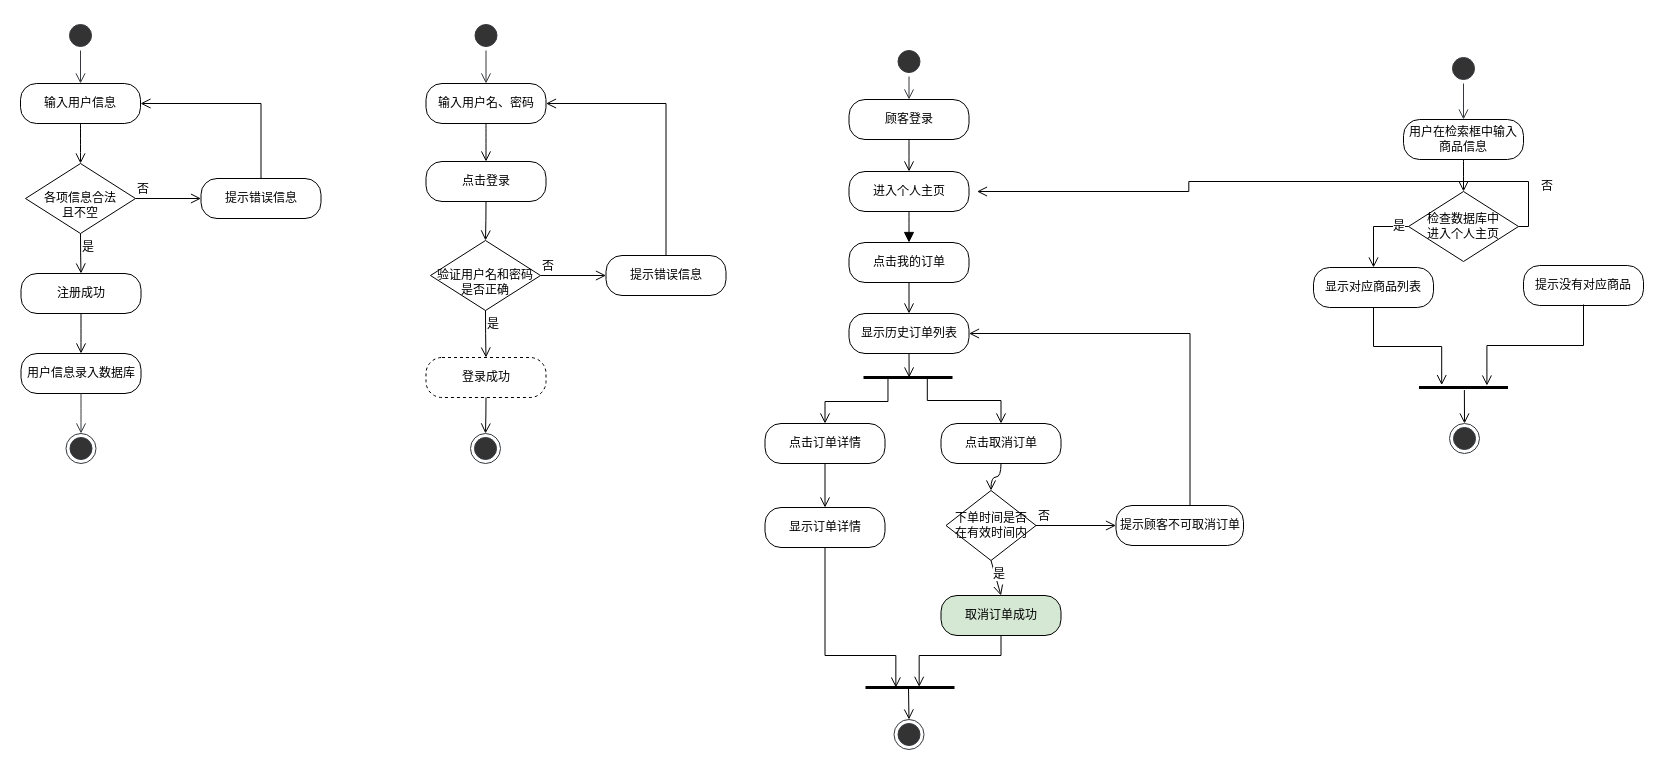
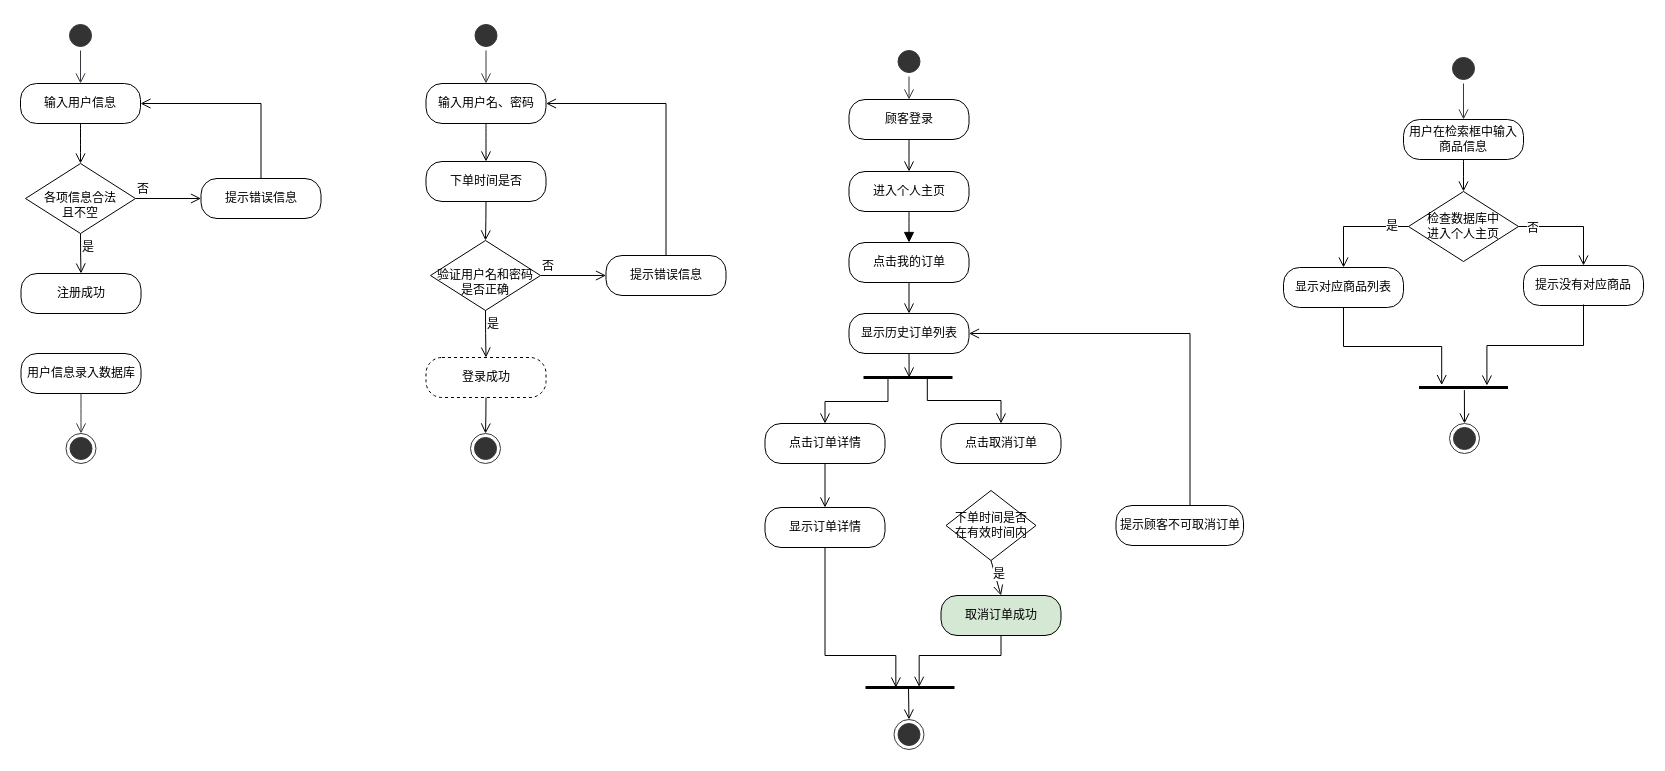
(487, 182) -> (487, 182)
(1273, 182) -> (1573, 227)
(1374, 288) -> (1344, 288)
(81, 333) -> none
(997, 477) -> none
(1074, 526) -> none
